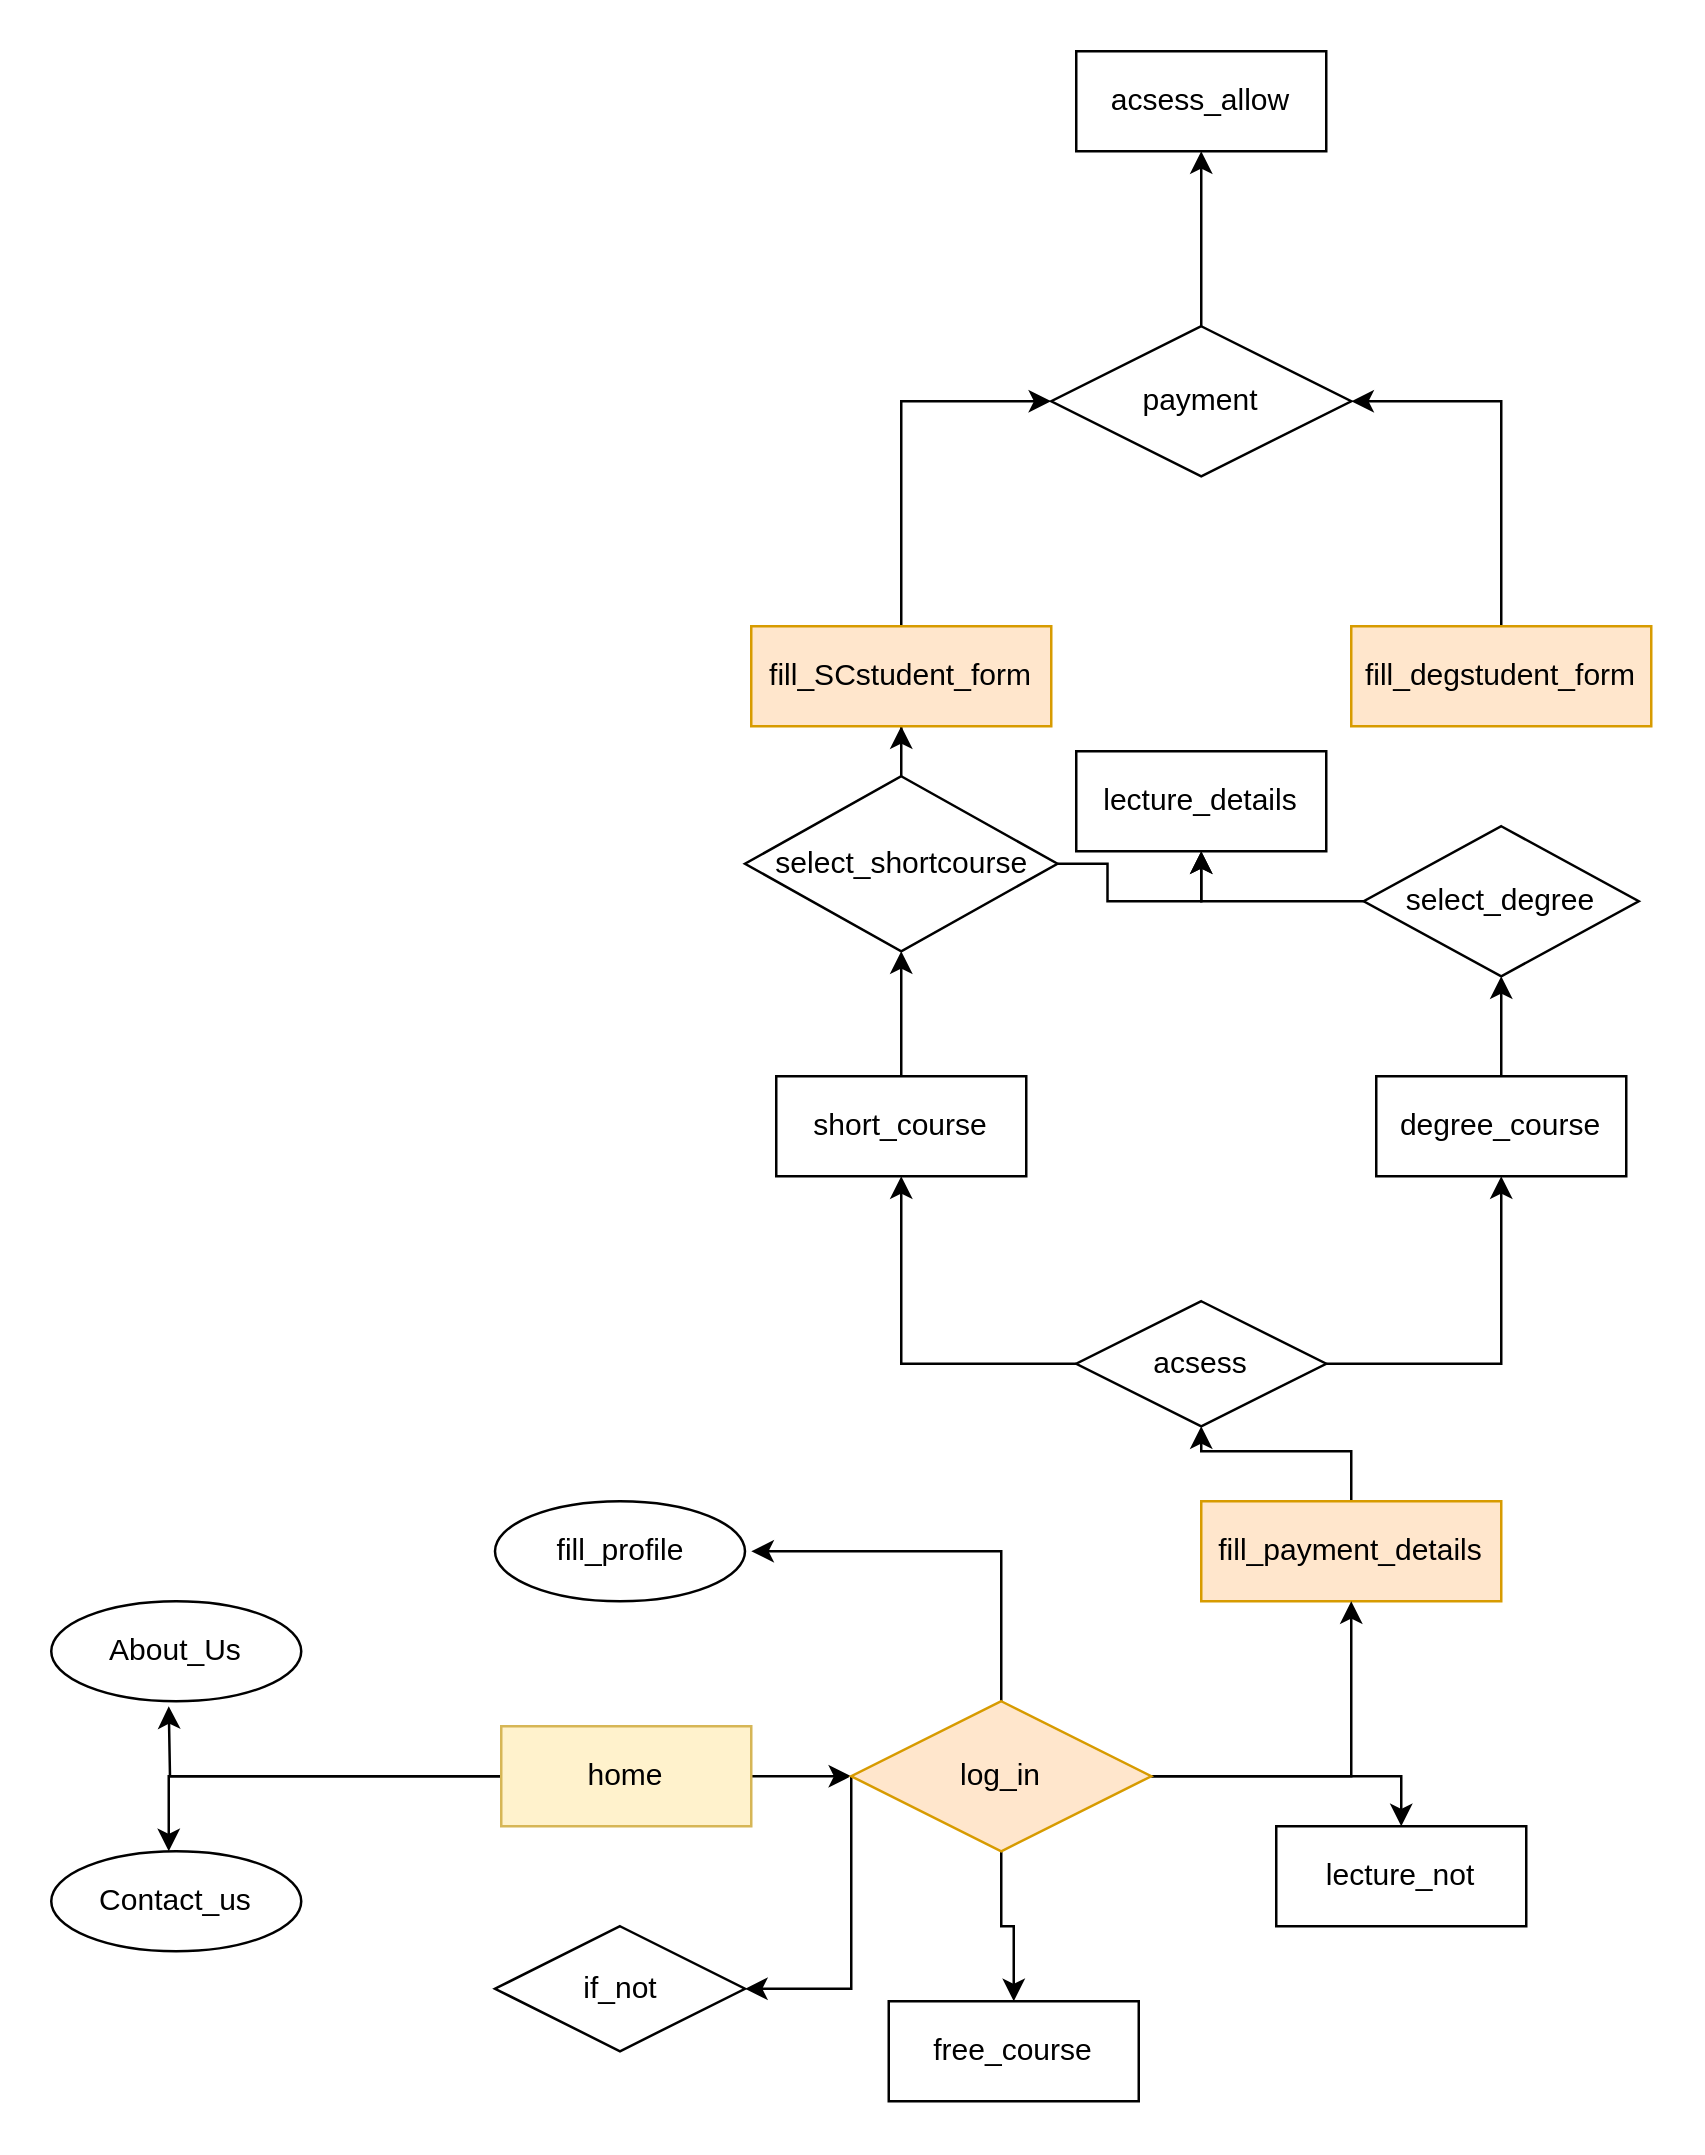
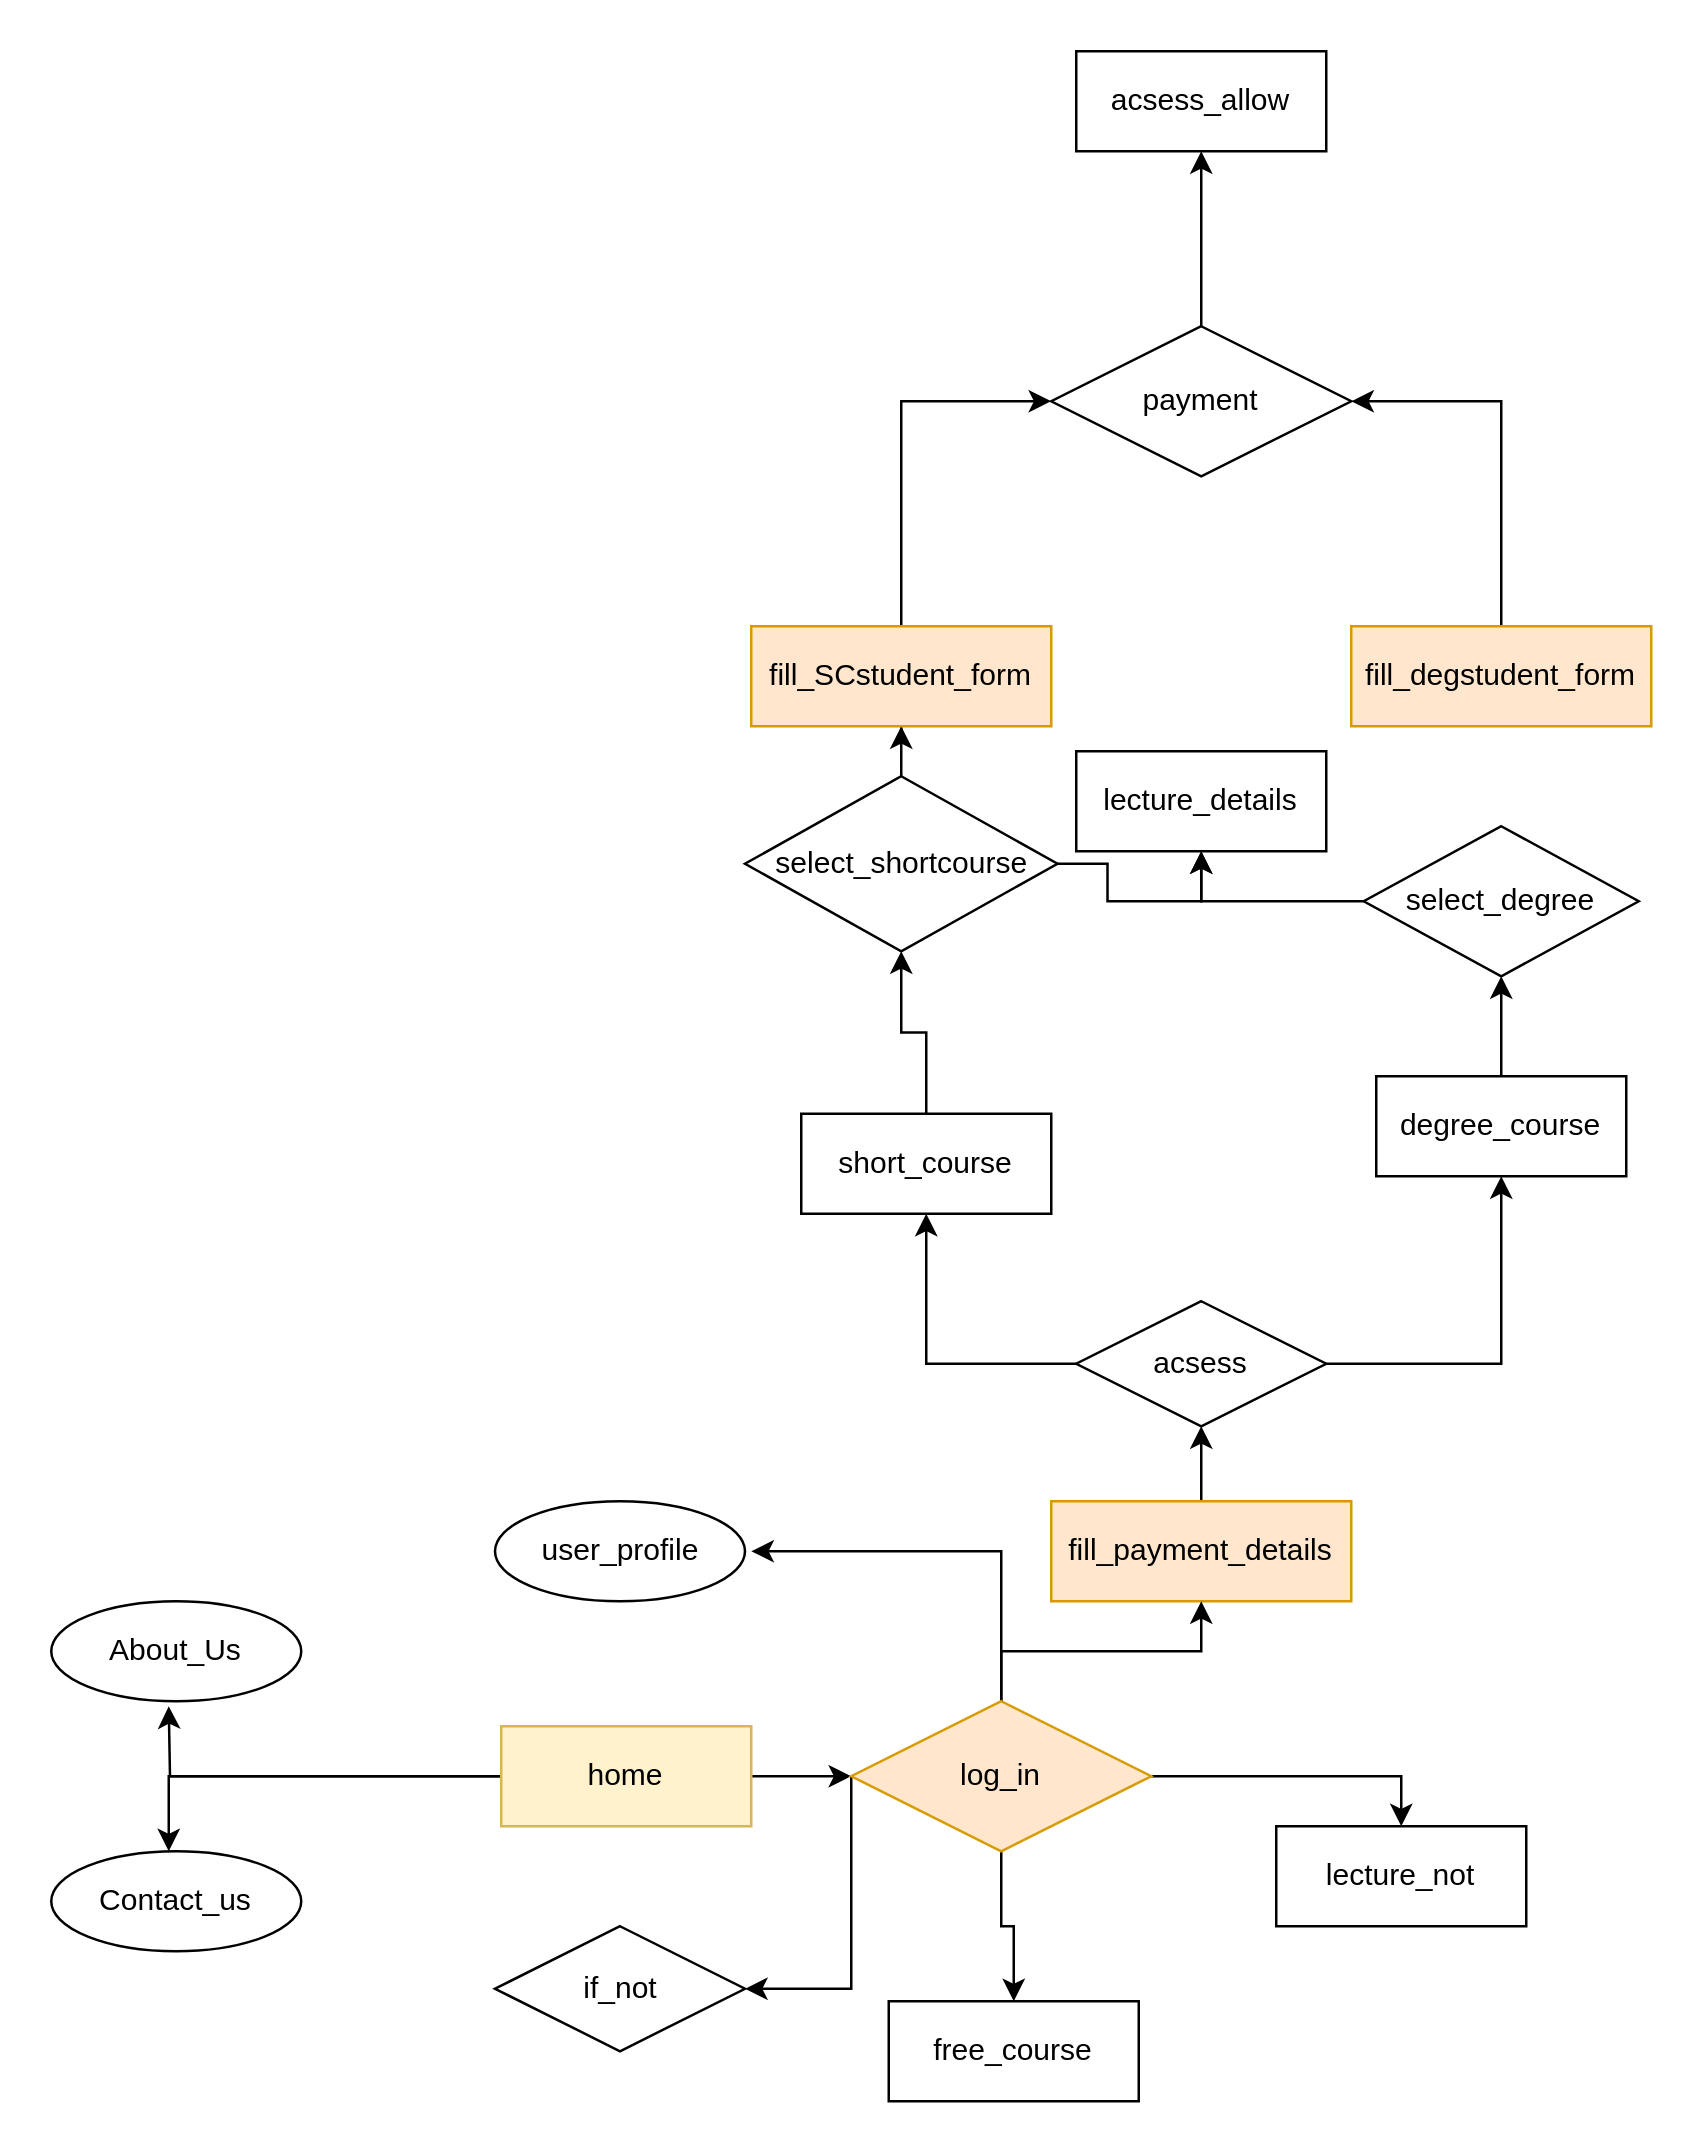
(901, 1126) -> (926, 1164)
(621, 1551) -> (621, 1551)
(1351, 1551) -> (1201, 1551)
